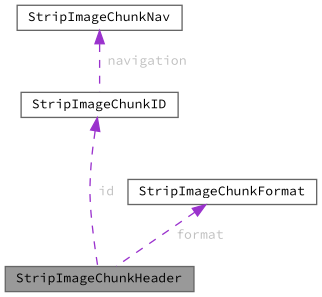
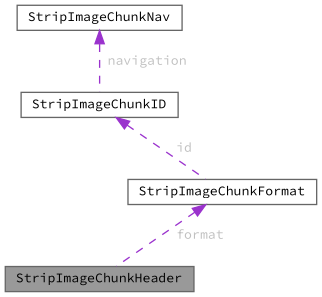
(90, 199) -> (166, 152)
